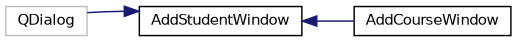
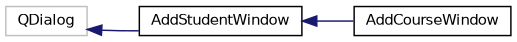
(106, 12) -> (120, 31)
